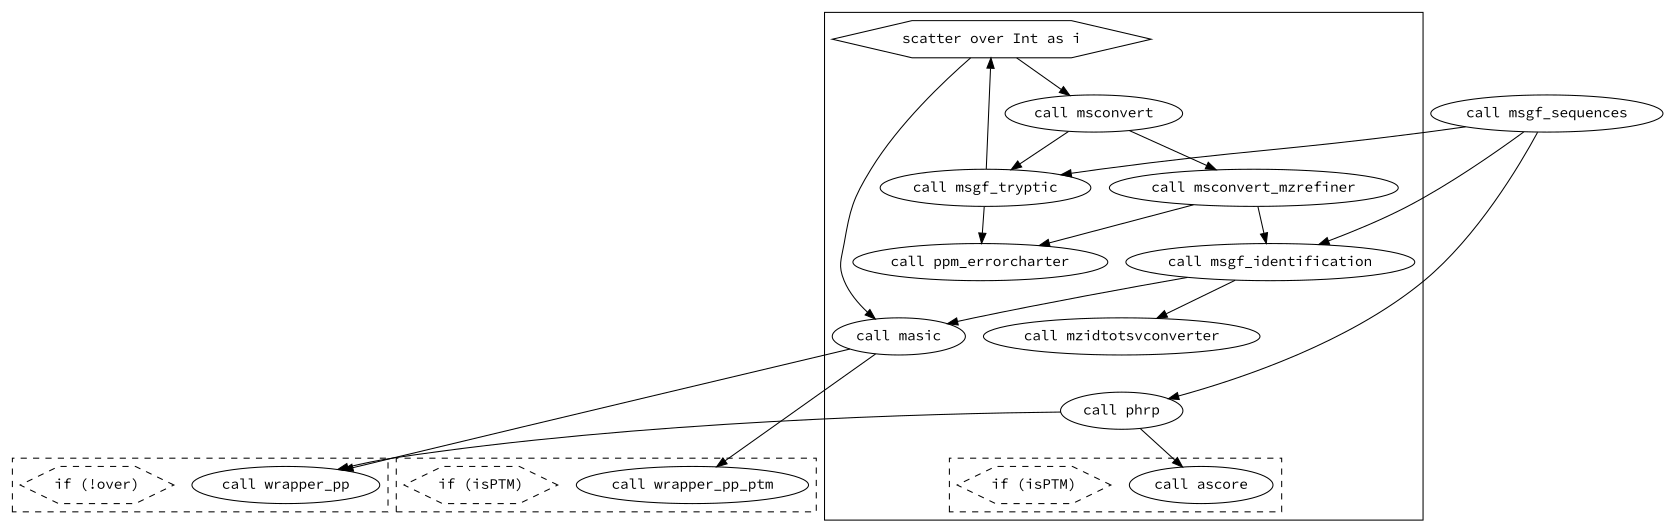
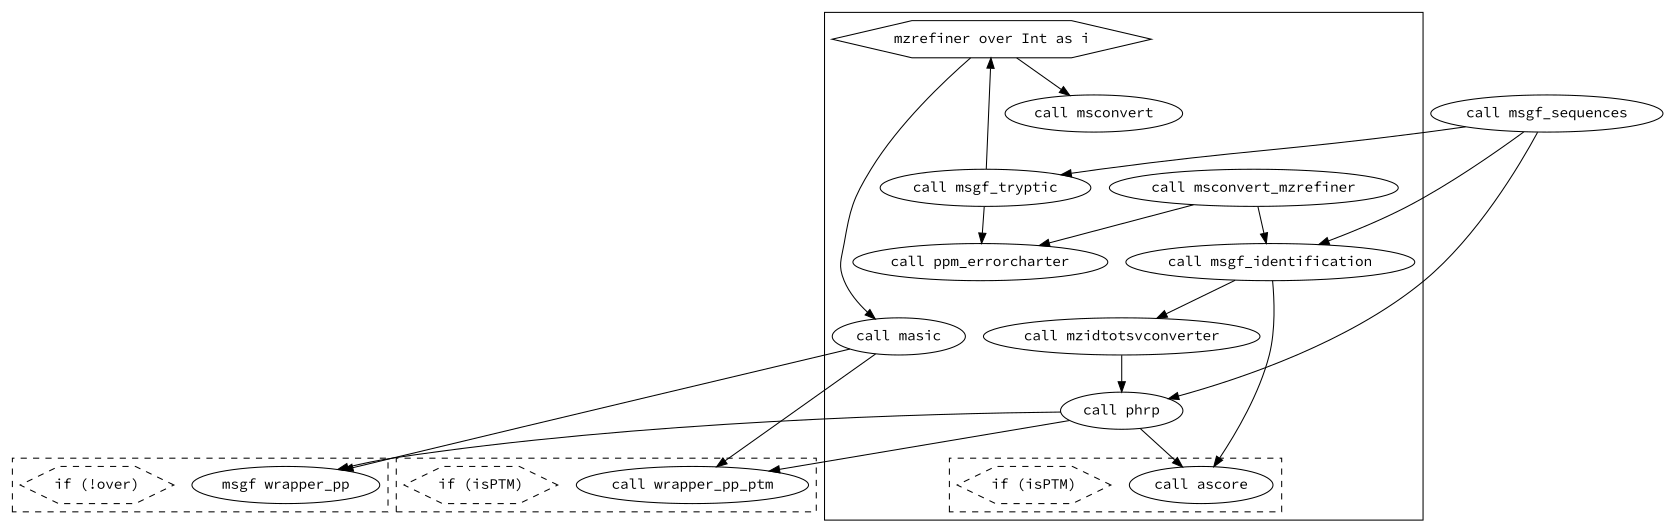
(992, 39) -> (992, 39)
(1044, 148) -> none
(1168, 148) -> none
(1072, 298) -> (1262, 379)
none -> (1122, 369)
none -> (925, 445)
(286, 485) -> (286, 485)
